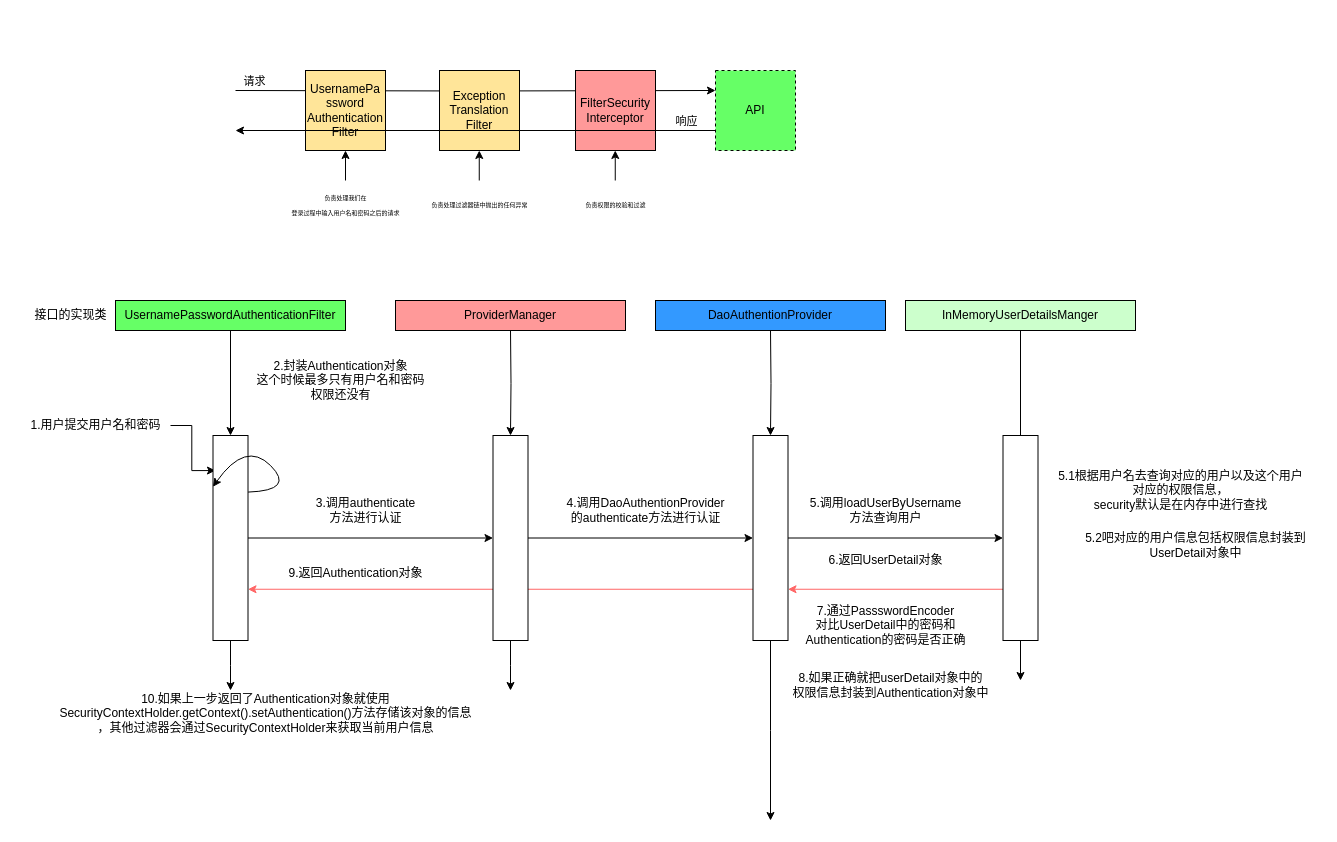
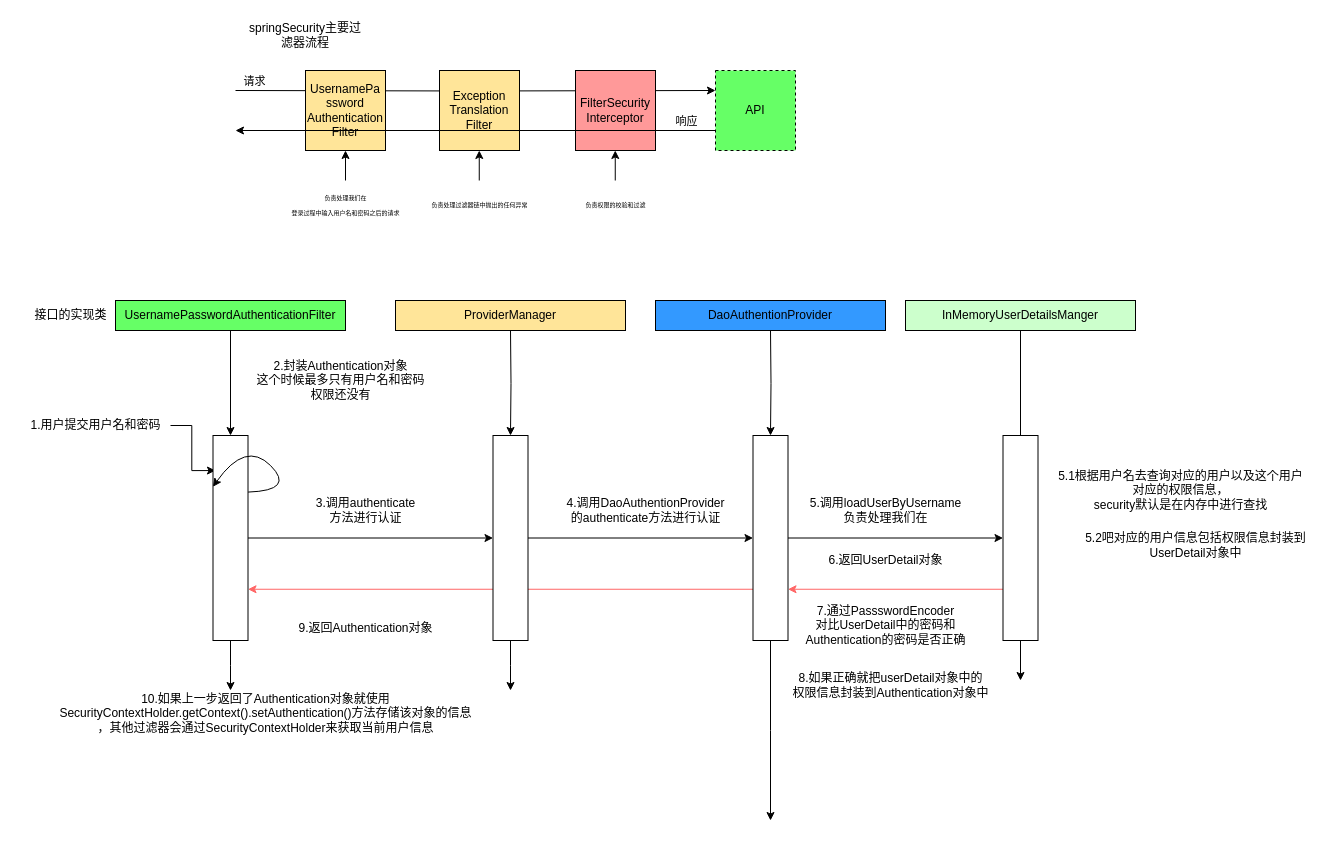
none -> (306, 36)
(511, 316) -> (511, 316)
(886, 511) -> (886, 511)
(356, 574) -> (366, 629)
